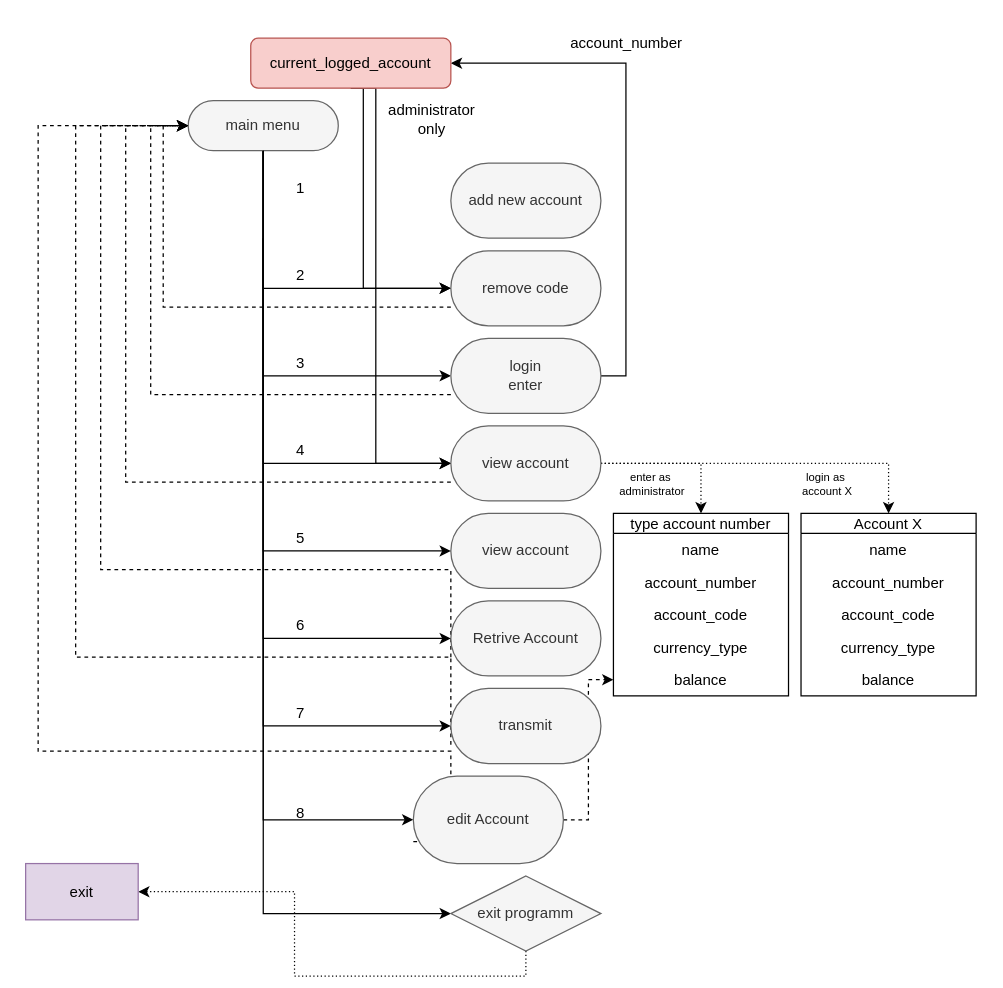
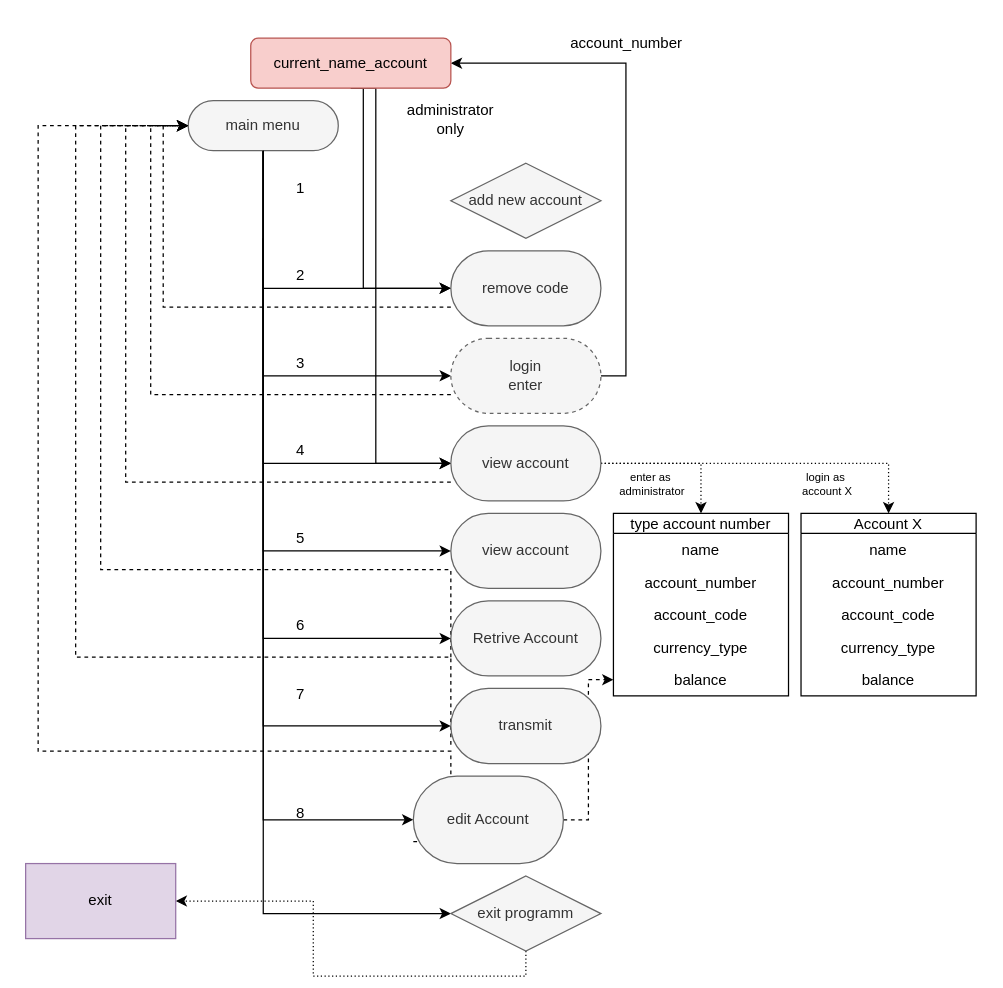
(351, 63) -> (351, 63)
(432, 119) -> (451, 119)
(526, 201) -> (526, 201)
(526, 376) -> (526, 376)
(301, 713) -> (301, 694)
(82, 891) -> (101, 901)
